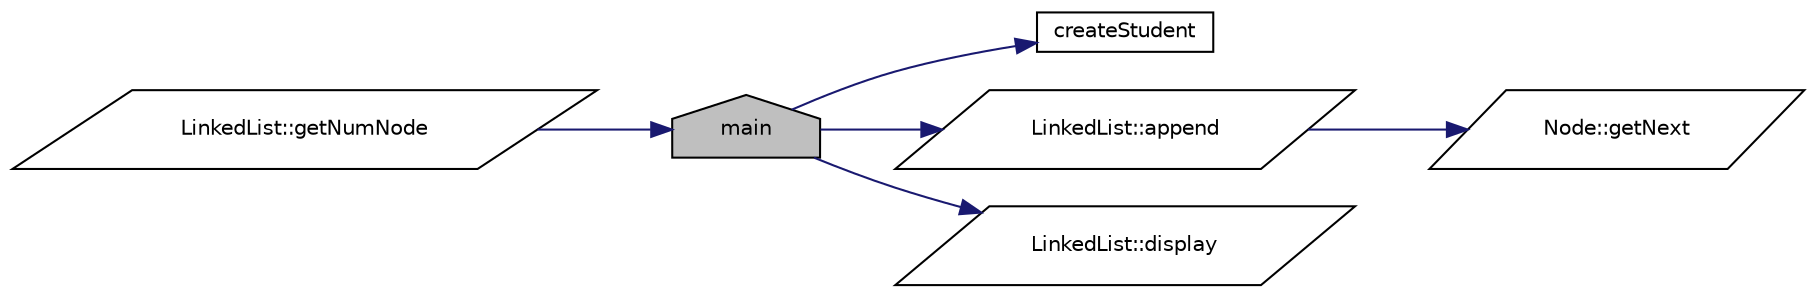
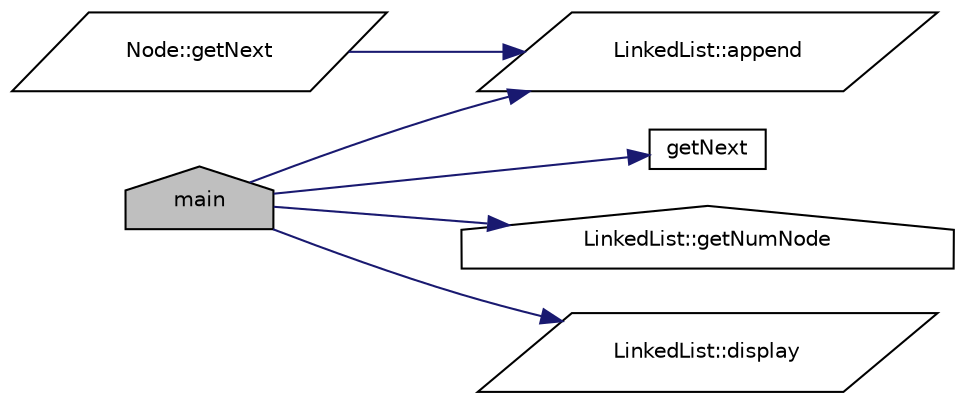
(1125, 32) -> (708, 149)
(305, 130) -> (708, 241)
(594, 130) -> (381, 215)
(1377, 130) -> (426, 52)
